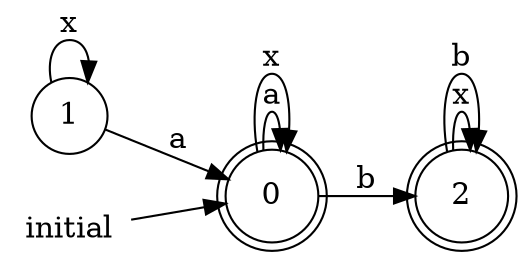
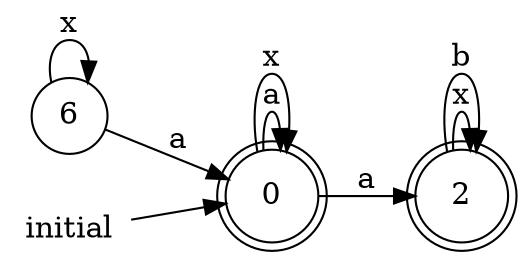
(70, 116) -> (70, 116)
(367, 180) -> (367, 180)
